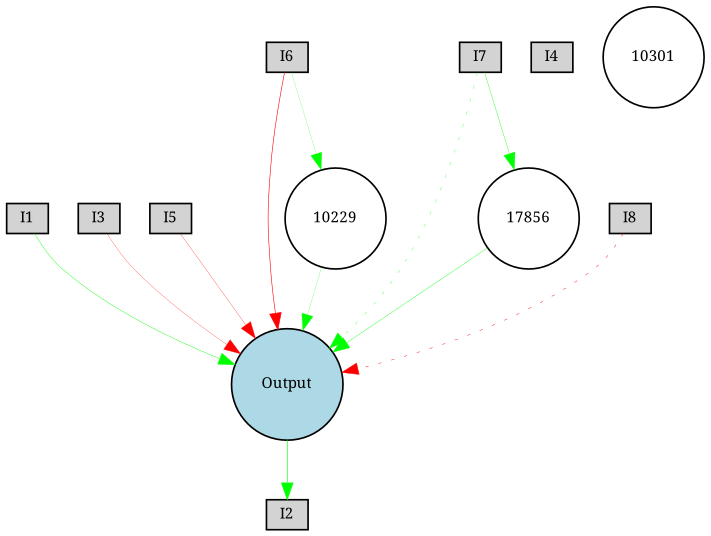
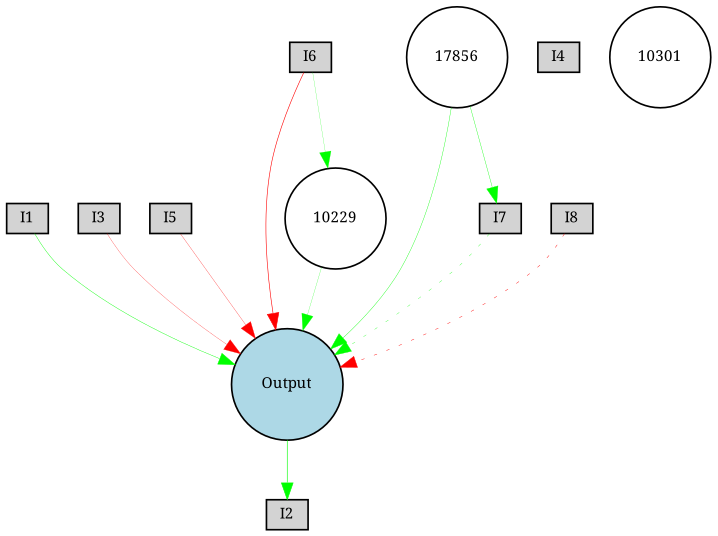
(497, 113) -> (481, 147)
